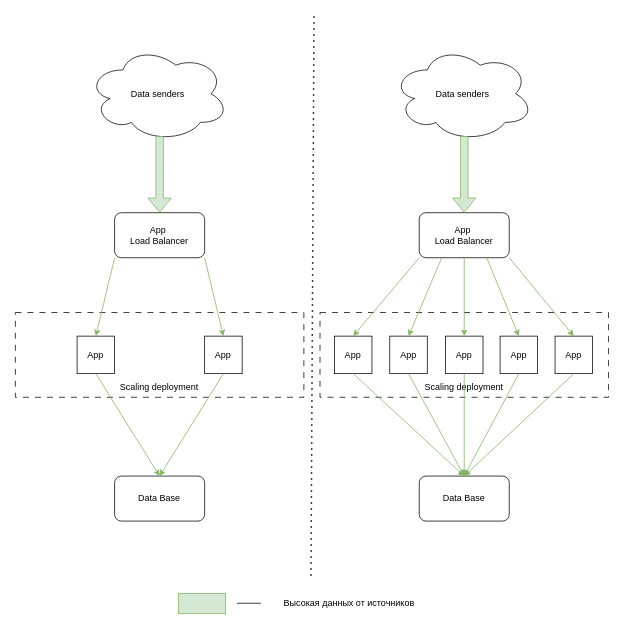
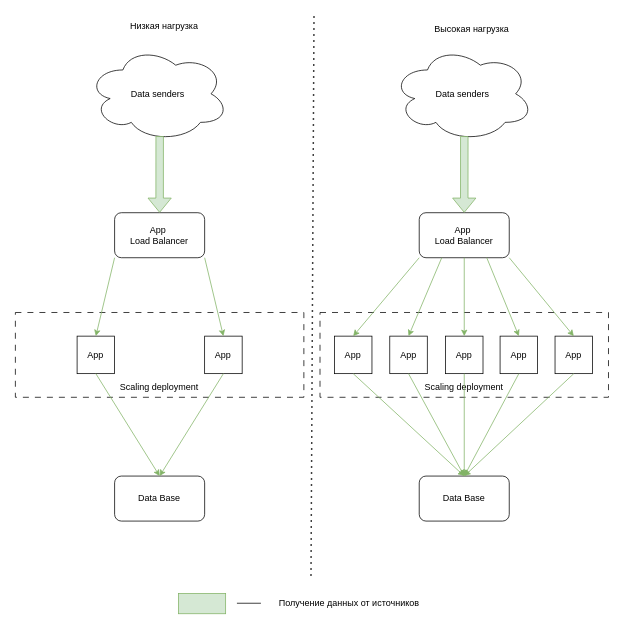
none -> (164, 27)
none -> (471, 30)
(349, 603) -> (349, 603)
